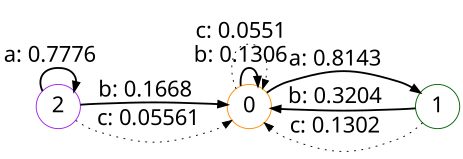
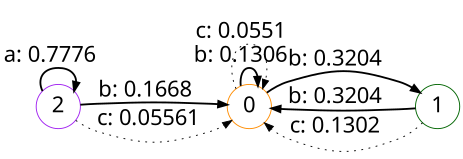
(343, 60) -> (343, 60)
